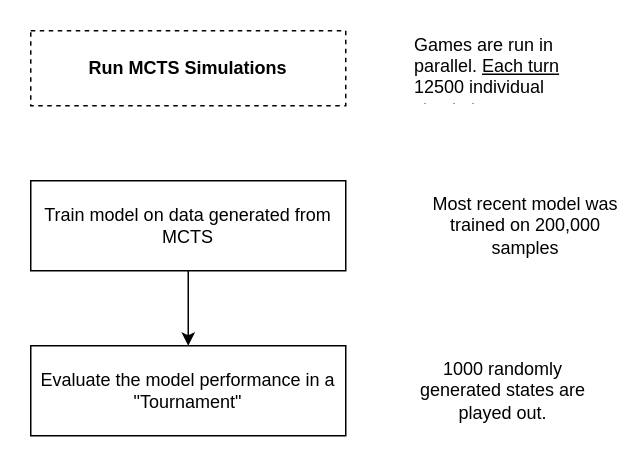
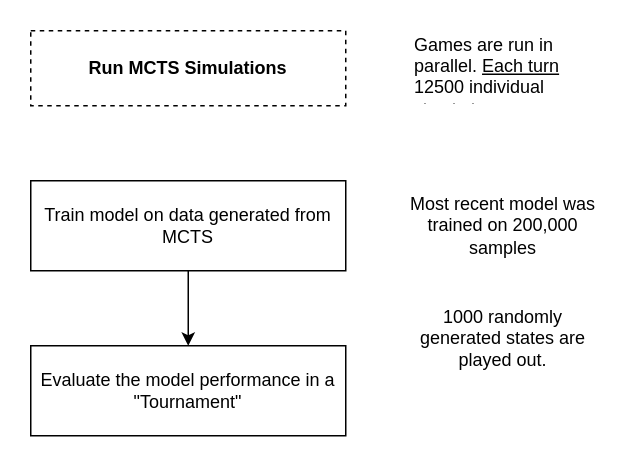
(526, 226) -> (503, 226)
(503, 391) -> (503, 338)
